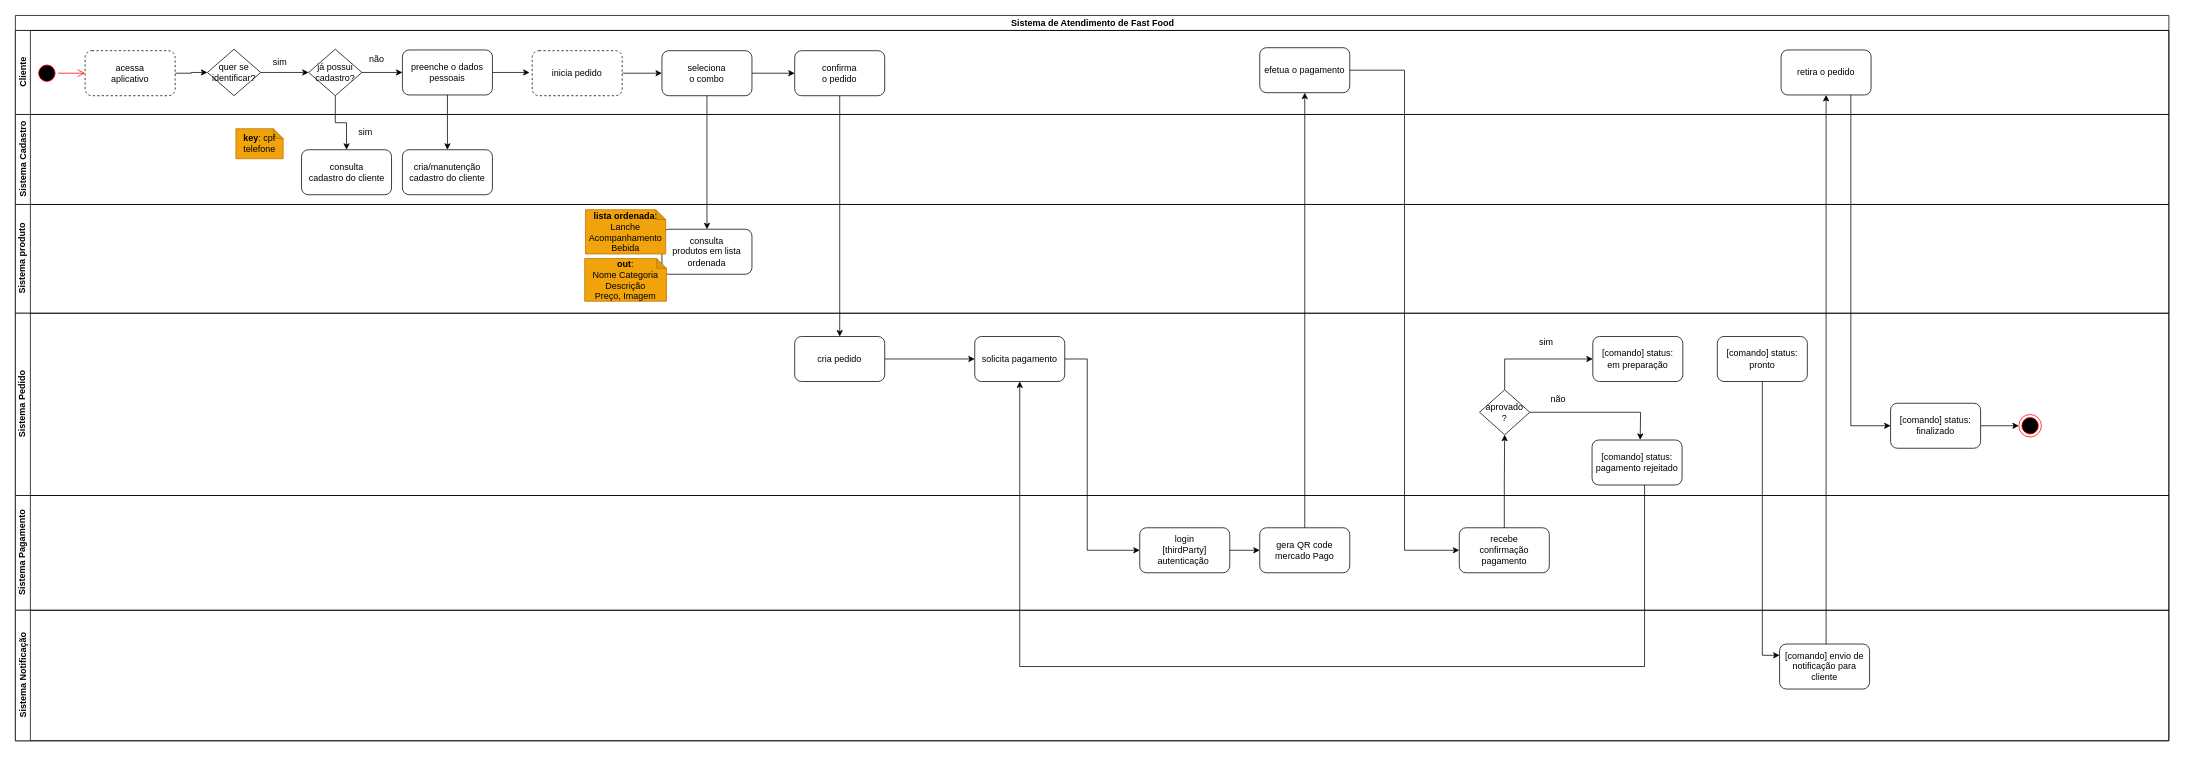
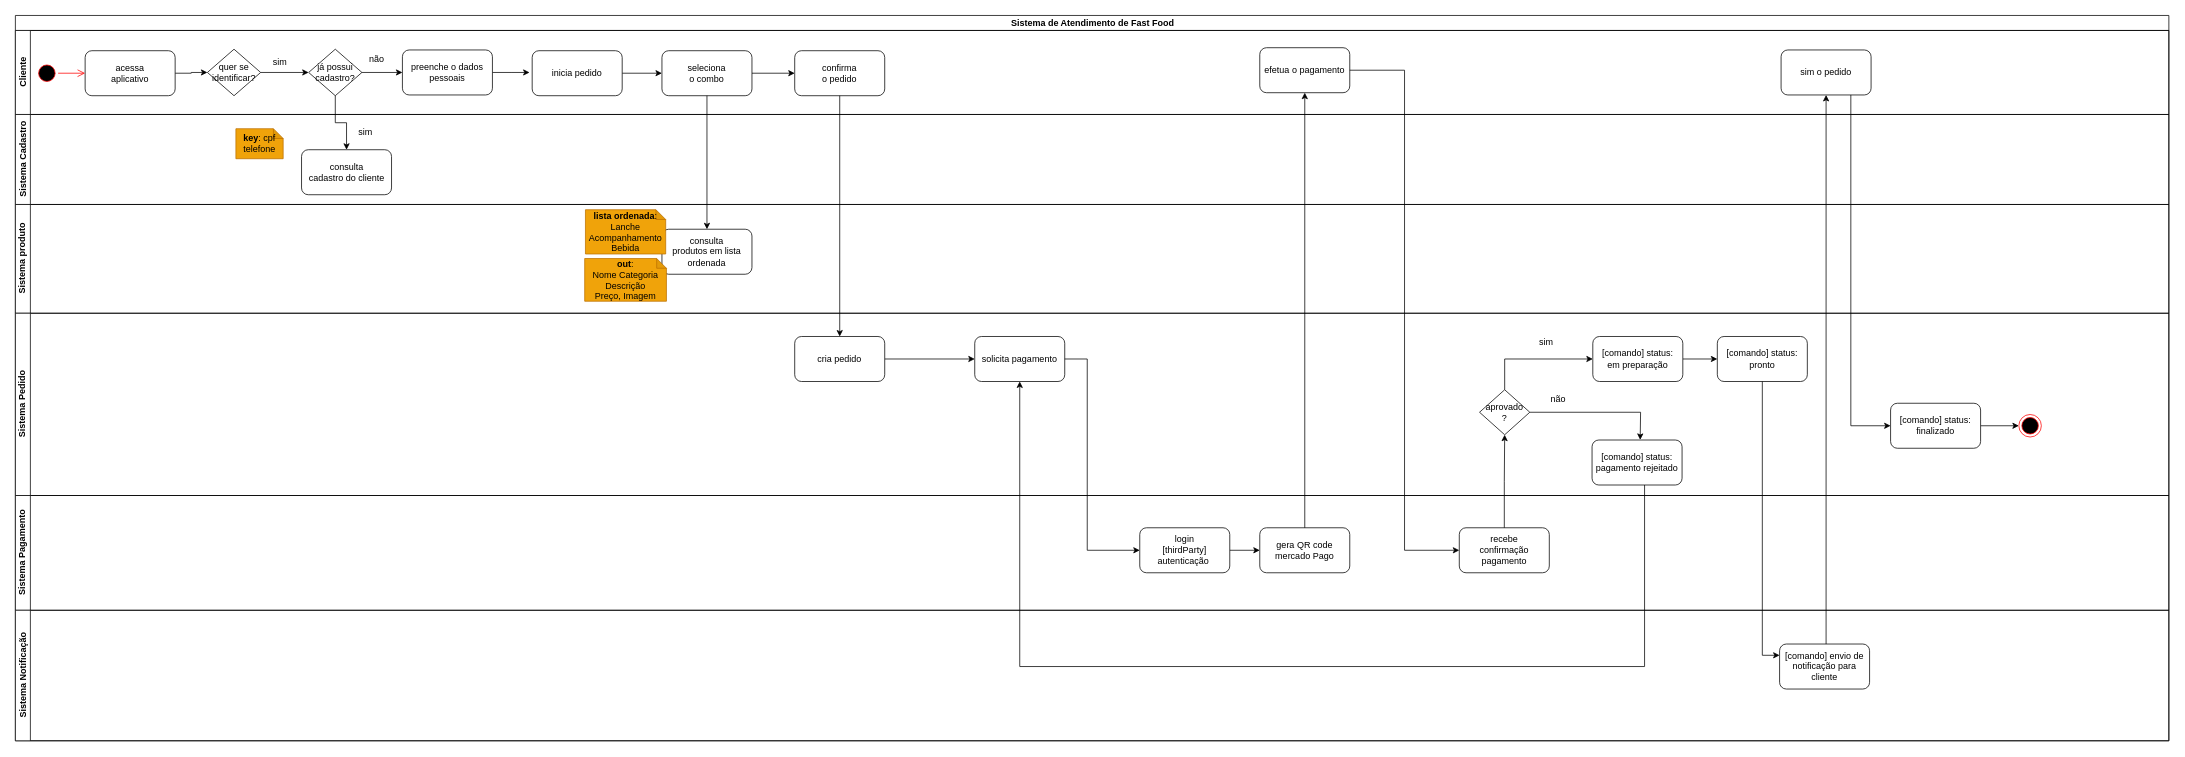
(1826, 72) -> (1826, 72)
(130, 73) -> (130, 73)
(577, 73) -> (577, 73)
(447, 119) -> none
(447, 172) -> none
none -> (1710, 359)
